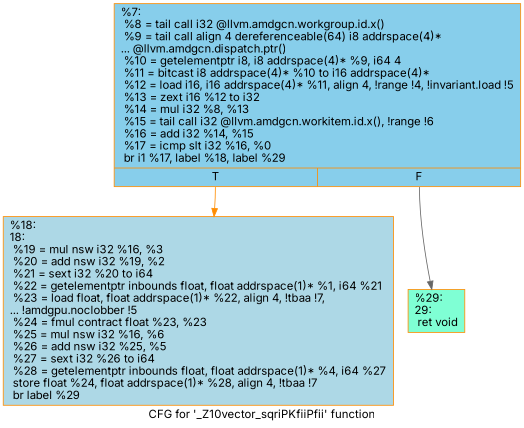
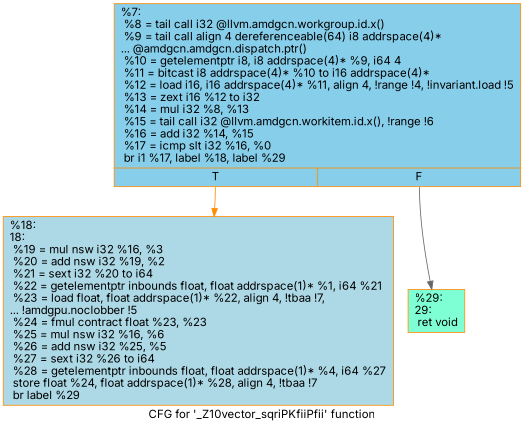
(204, 49) -> (214, 49)
